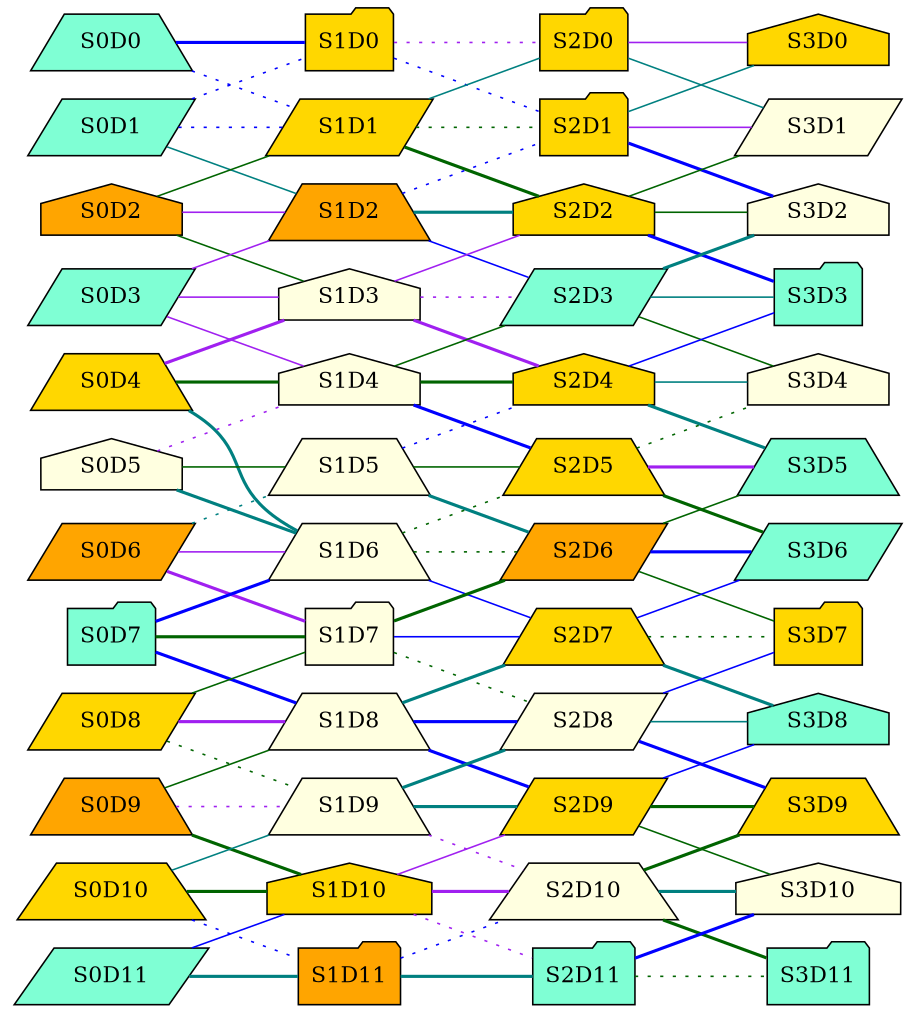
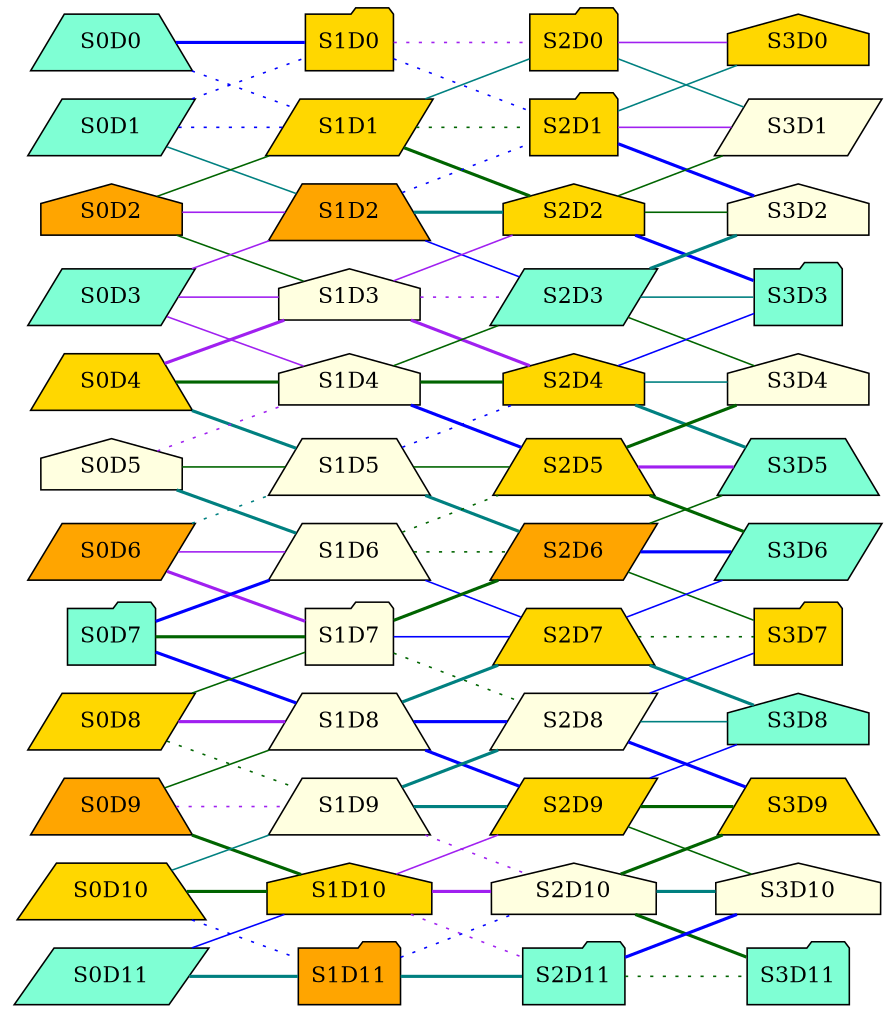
(687, 430) -> (671, 430)
(242, 477) -> (247, 430)
(584, 891) -> (574, 891)
